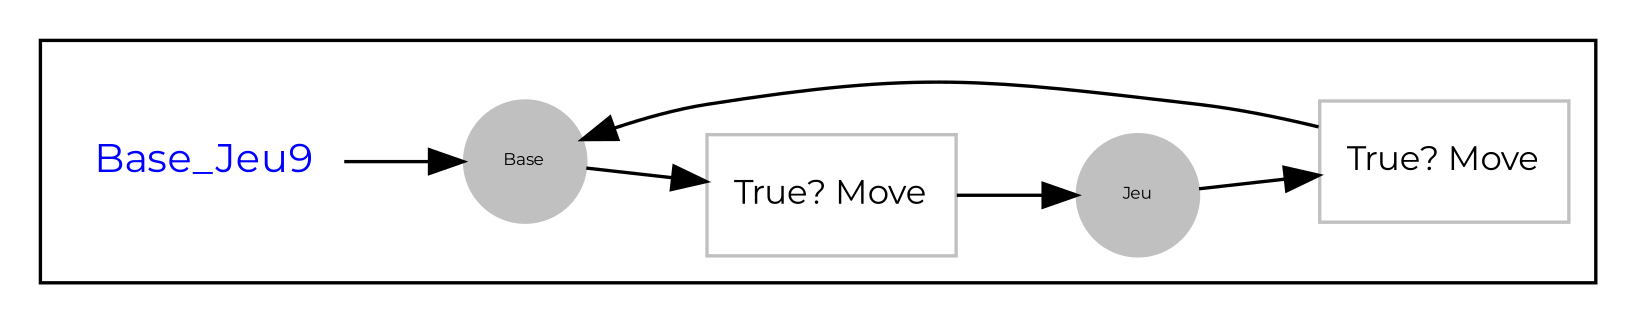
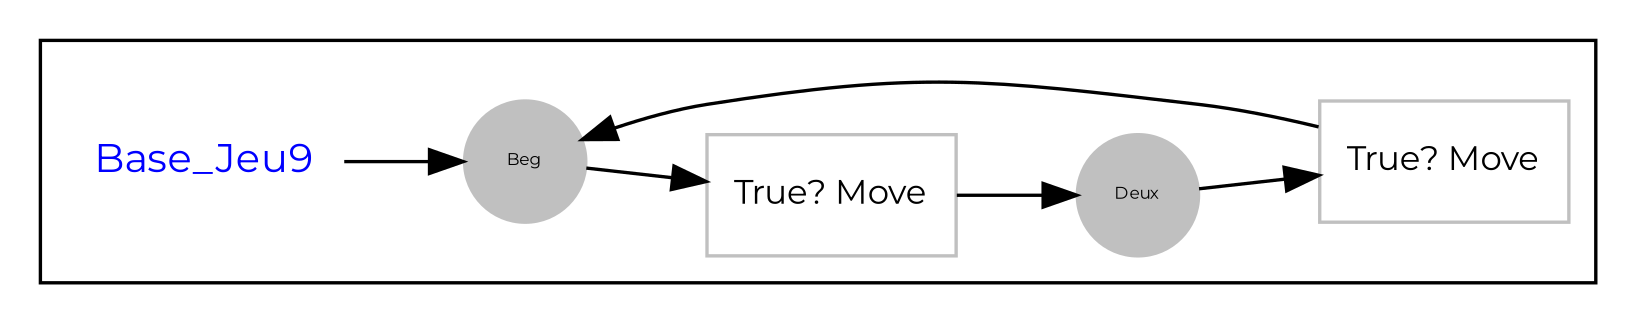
(525, 162) -> (525, 162)
(1138, 195) -> (1138, 195)
